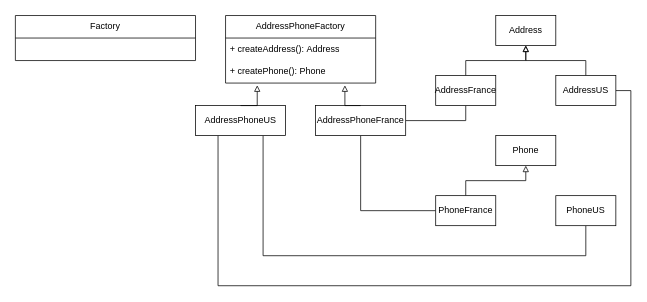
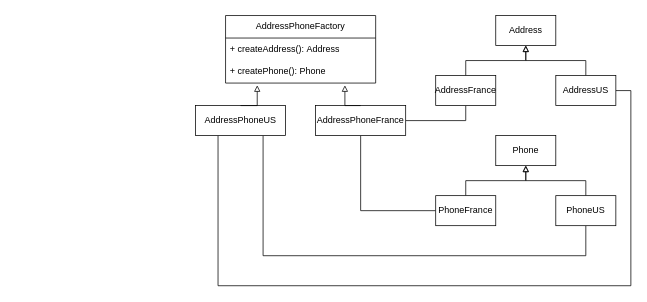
(105, 38) -> none
none -> (564, 180)
